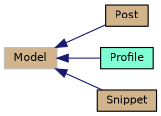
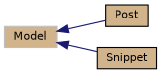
(127, 58) -> none
